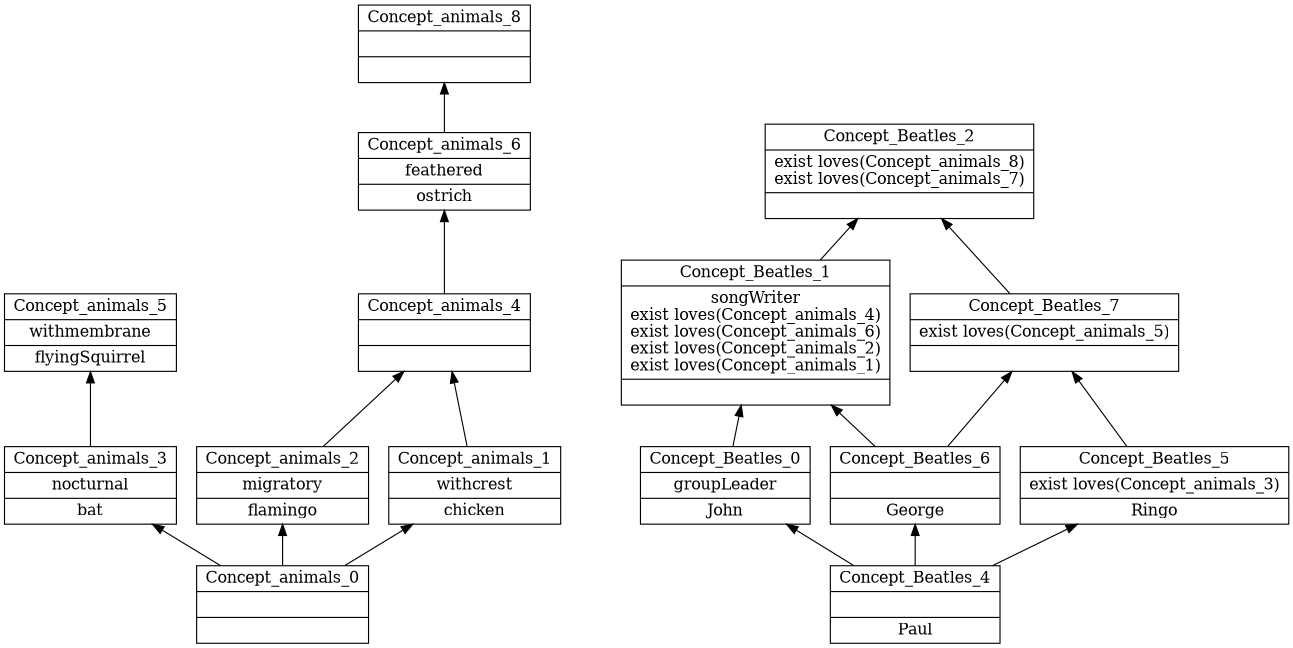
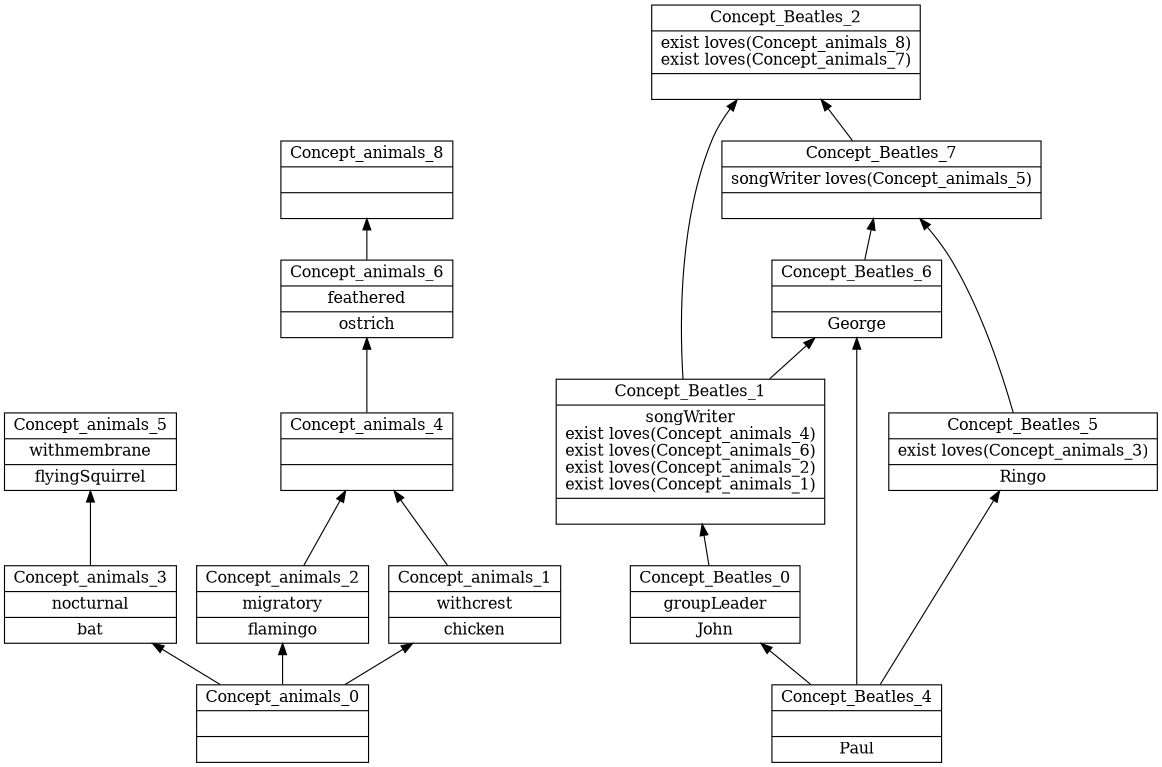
(1044, 332) -> (881, 179)
(857, 430) -> (788, 362)
